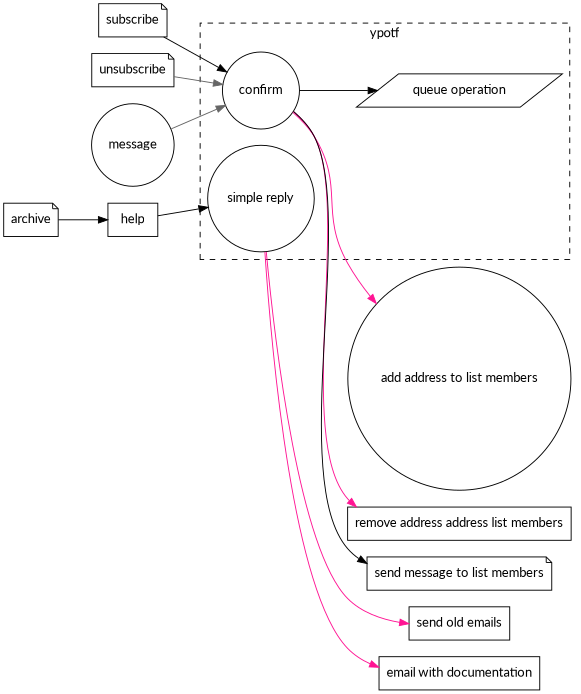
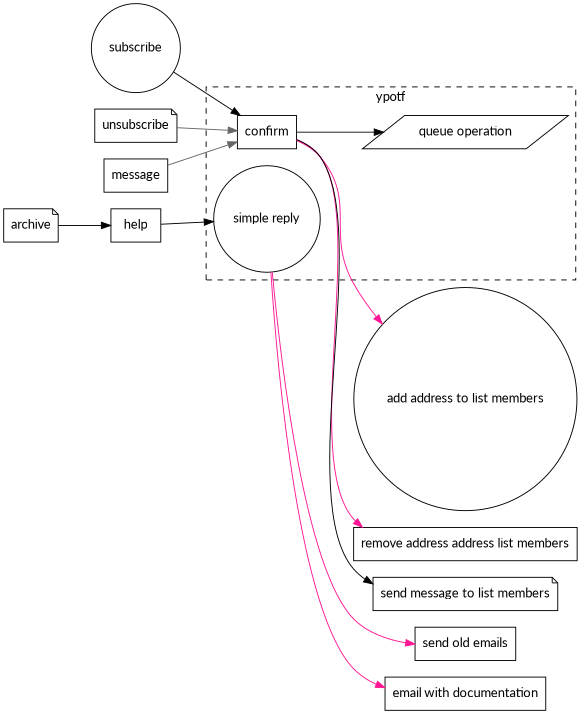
(133, 20) -> (136, 48)
(261, 91) -> (267, 132)
(133, 145) -> (136, 176)
